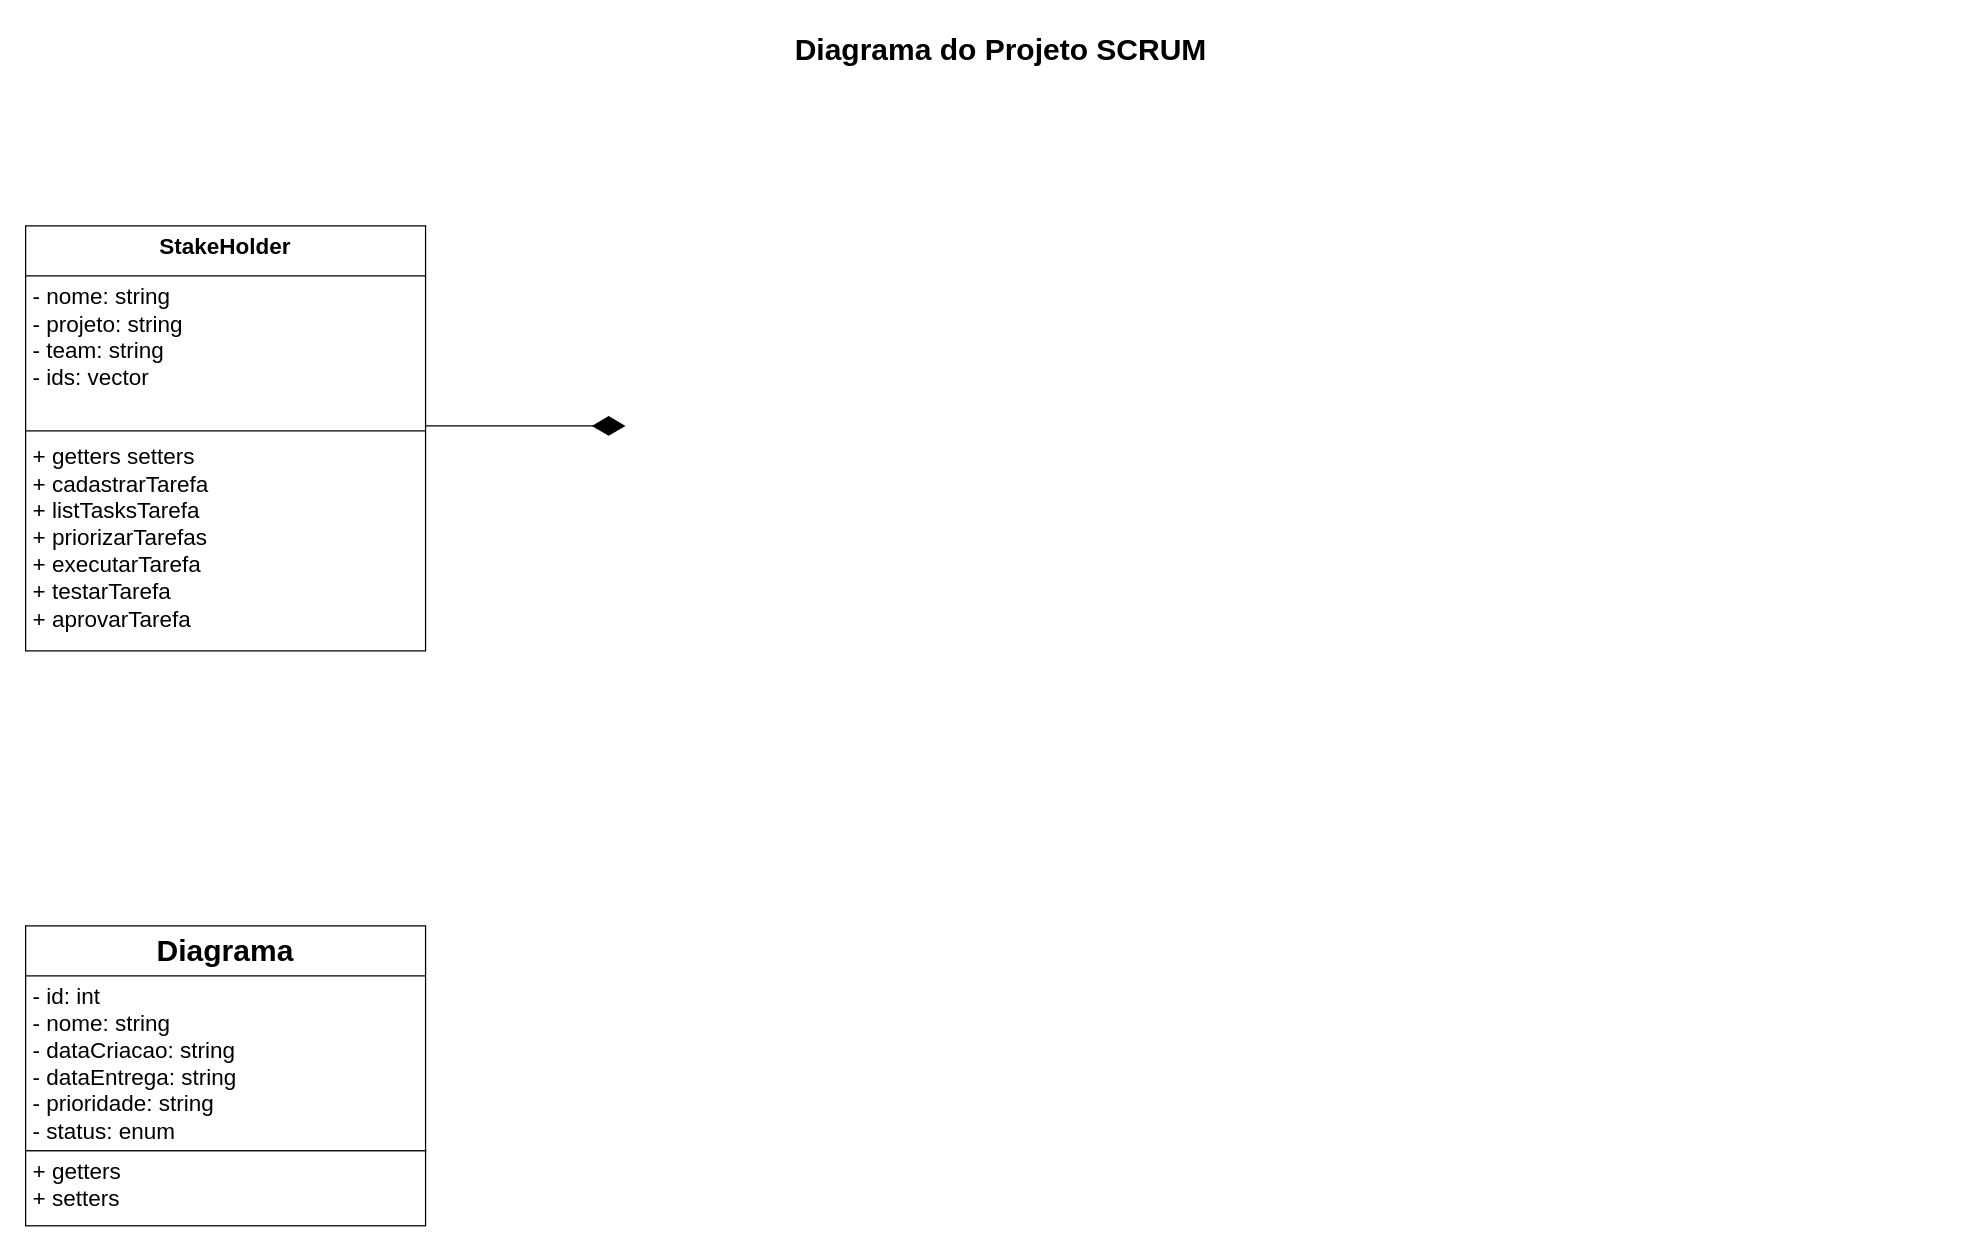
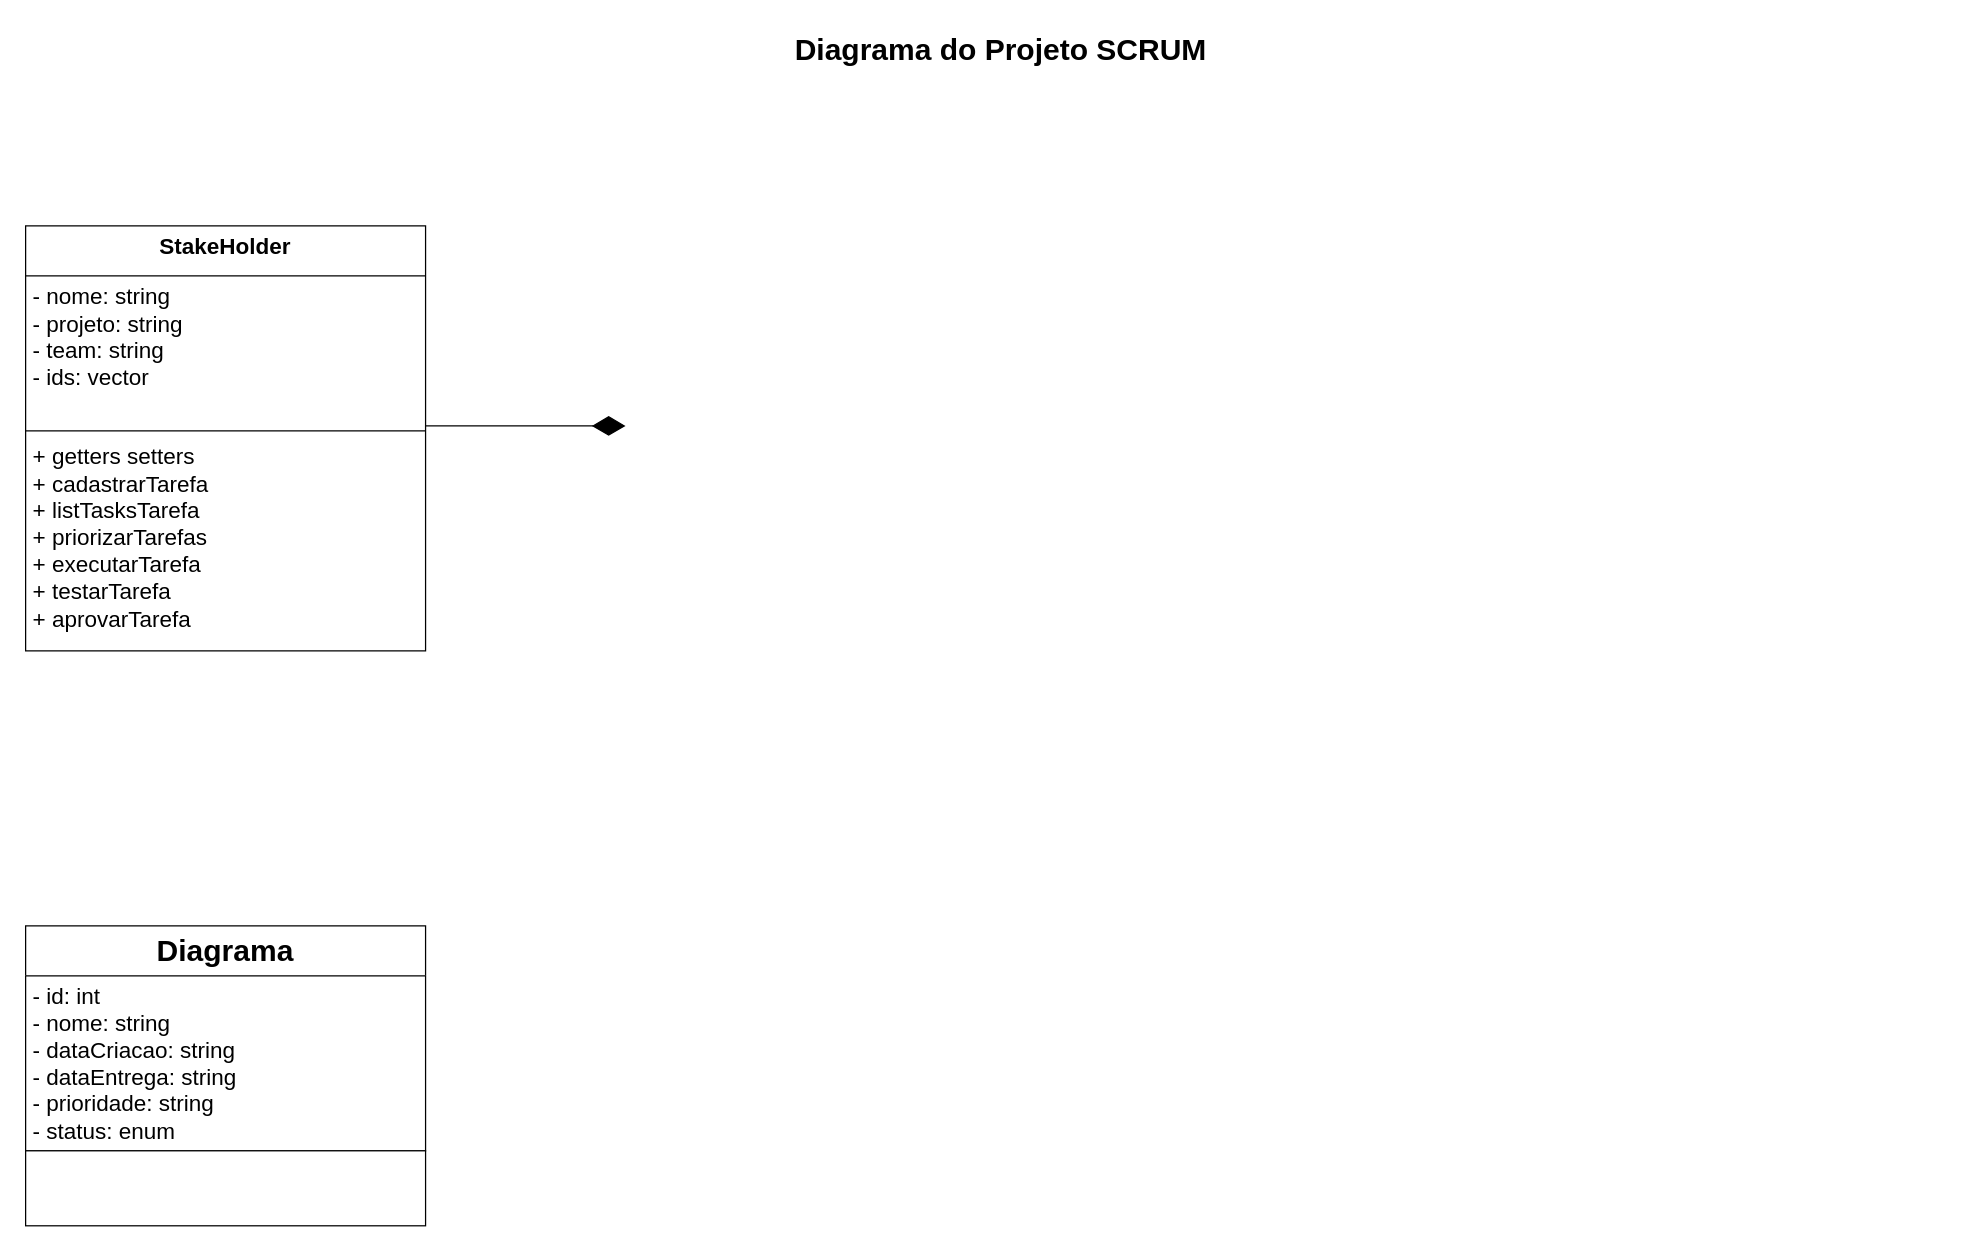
(226, 1188) -> none
